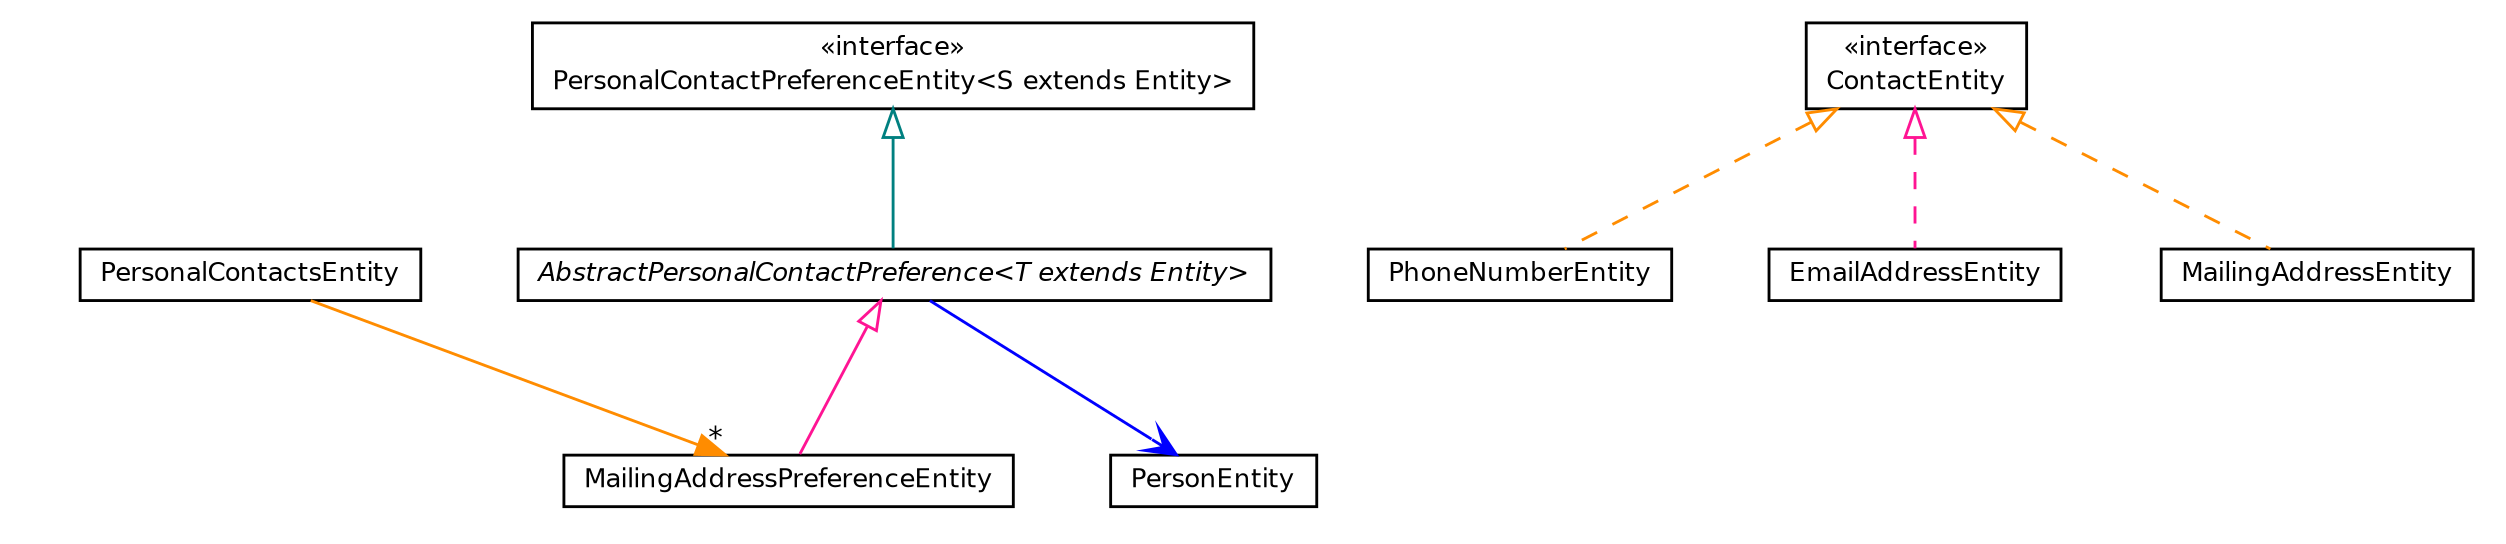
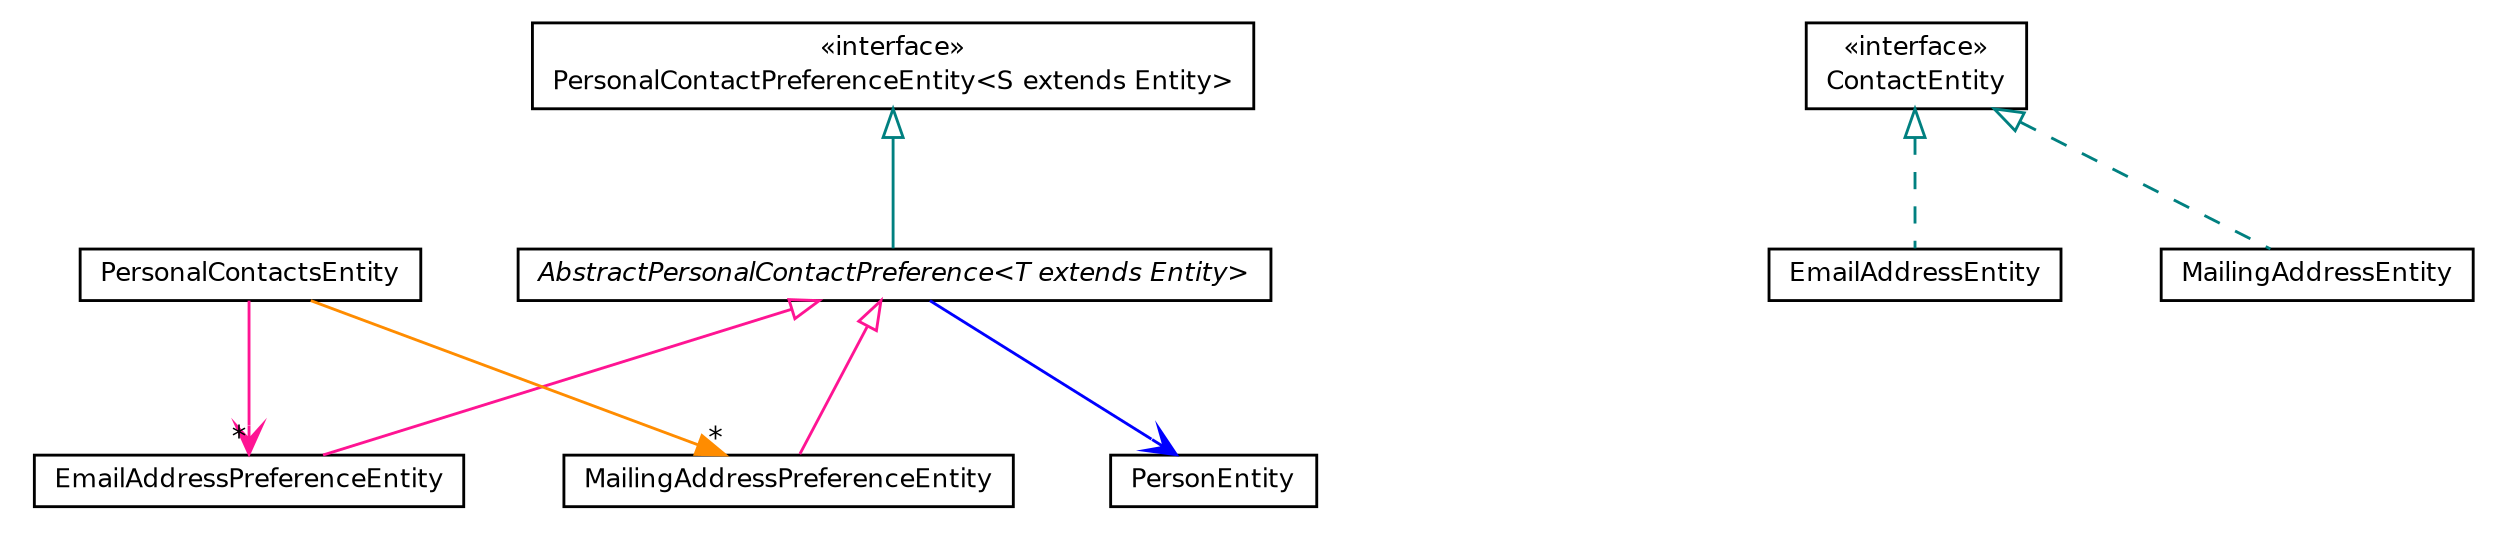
(2146, 186) -> (2146, 186)
(1915, 193) -> (1915, 193)
(1520, 275) -> none
none -> (249, 481)
